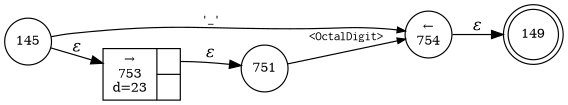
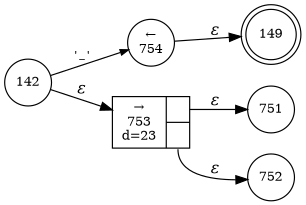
(28, 42) -> (28, 83)
(343, 52) -> none
none -> (271, 177)
